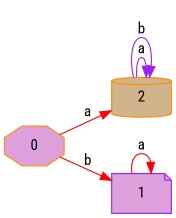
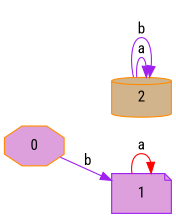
(80, 125) -> none
(81, 167) -> (81, 167)
